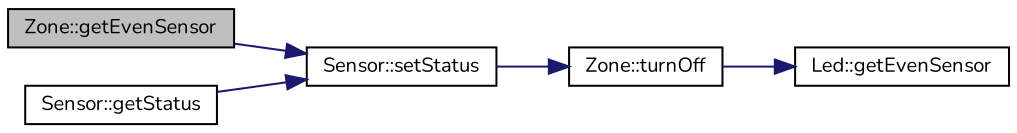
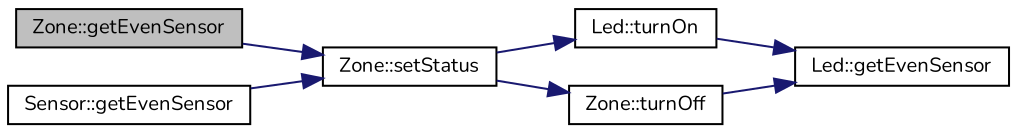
none -> (646, 28)
(402, 67) -> (410, 67)
(121, 105) -> (129, 105)
